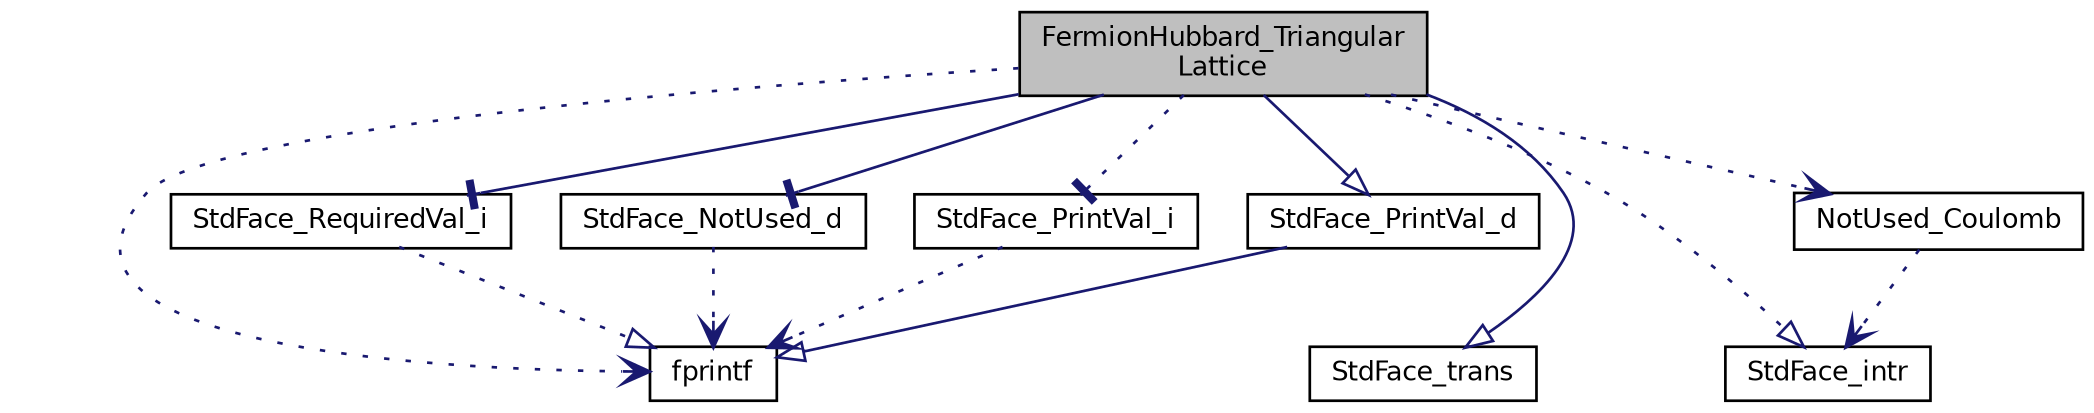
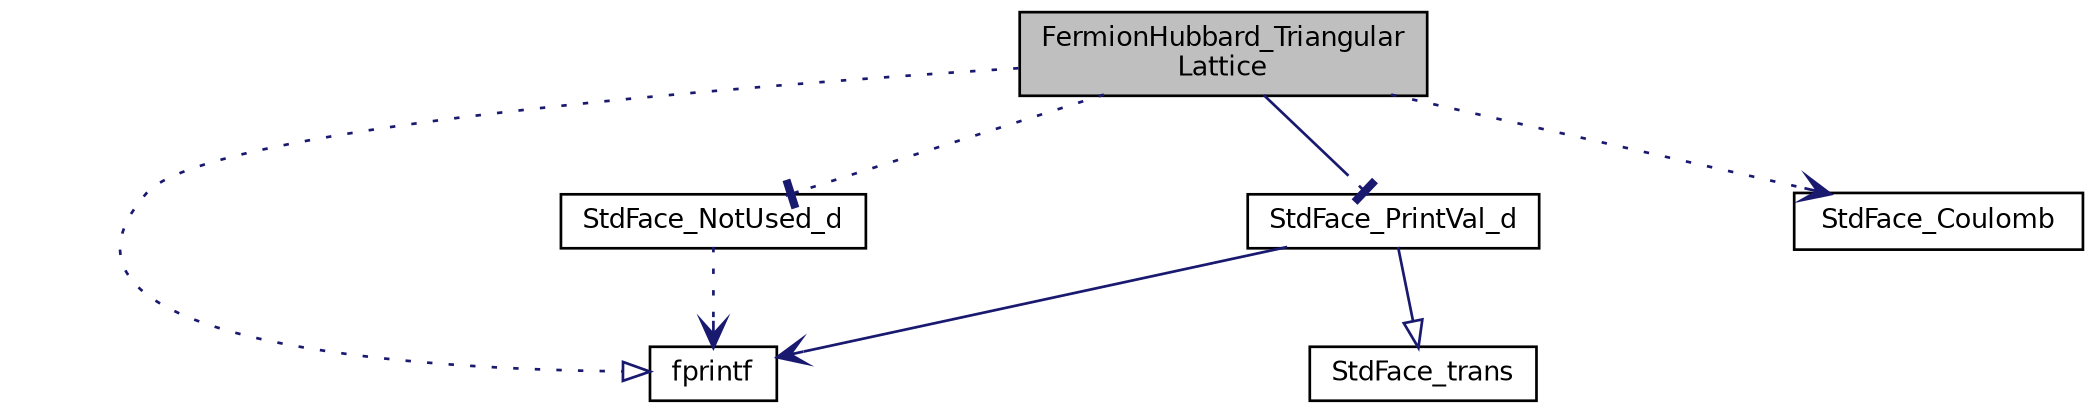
(1306, 135) -> (1306, 135)
(951, 143) -> (951, 143)
(279, 146) -> (279, 146)
(1564, 195) -> (1406, 284)
(341, 221) -> none
(1056, 221) -> none
(1939, 221) -> (1939, 221)
(1045, 299) -> (1045, 299)
(1828, 374) -> none
